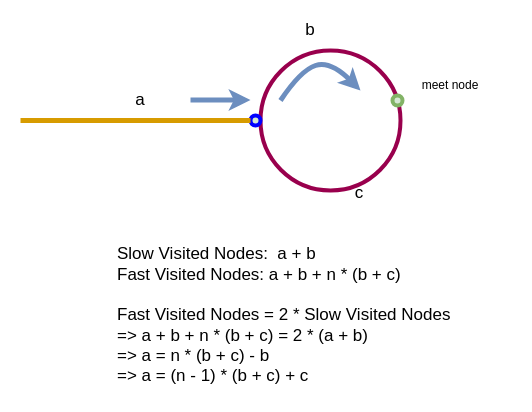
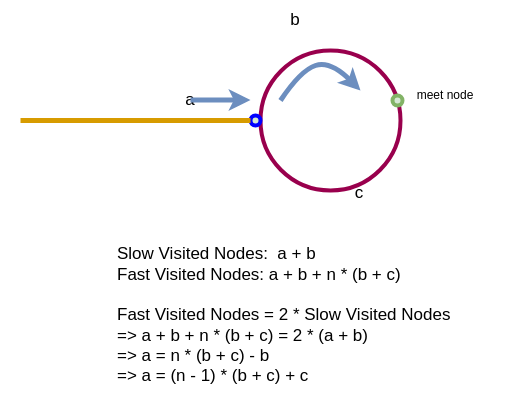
(311, 31) -> (296, 21)
(451, 86) -> (446, 96)
(141, 101) -> (191, 101)
